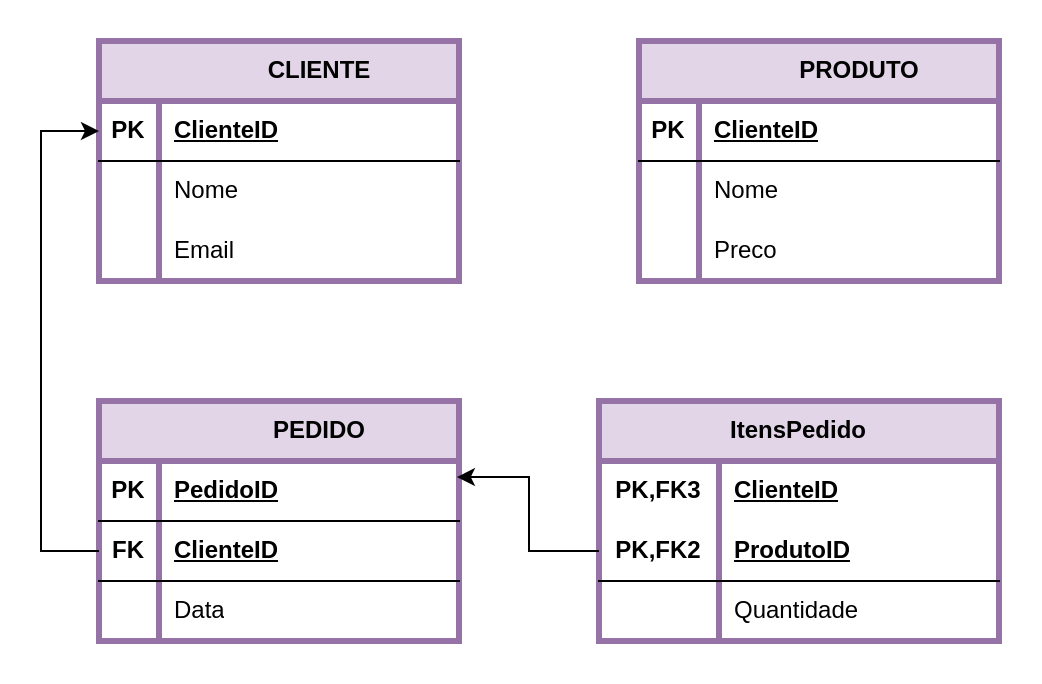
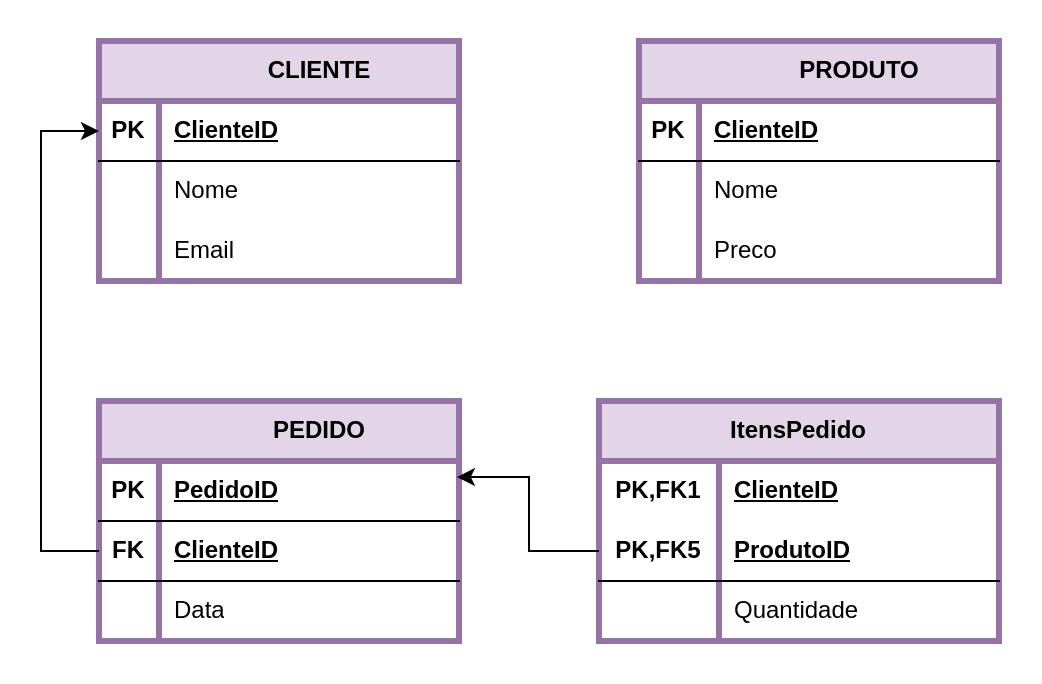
(659, 491) -> (659, 491)
(659, 551) -> (659, 551)
